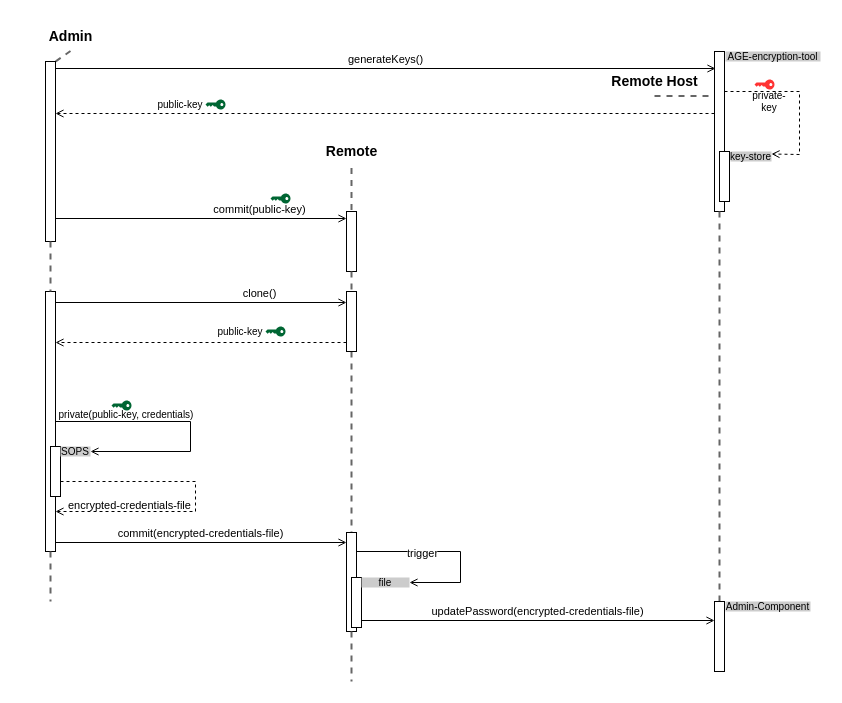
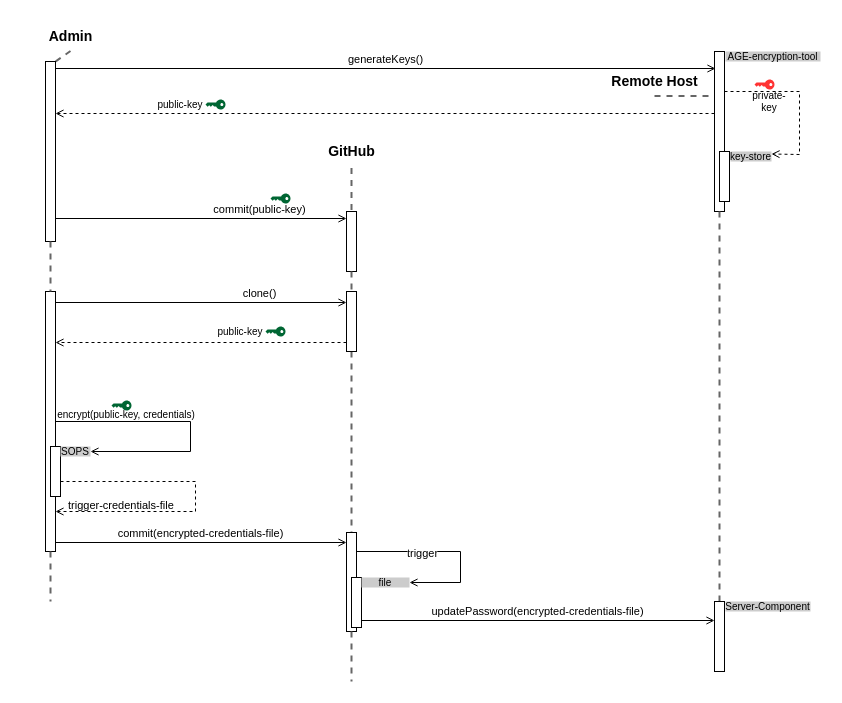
(352, 152) -> (352, 152)
(127, 415) -> (127, 415)
(135, 513) -> (135, 513)
(768, 607) -> (768, 607)
